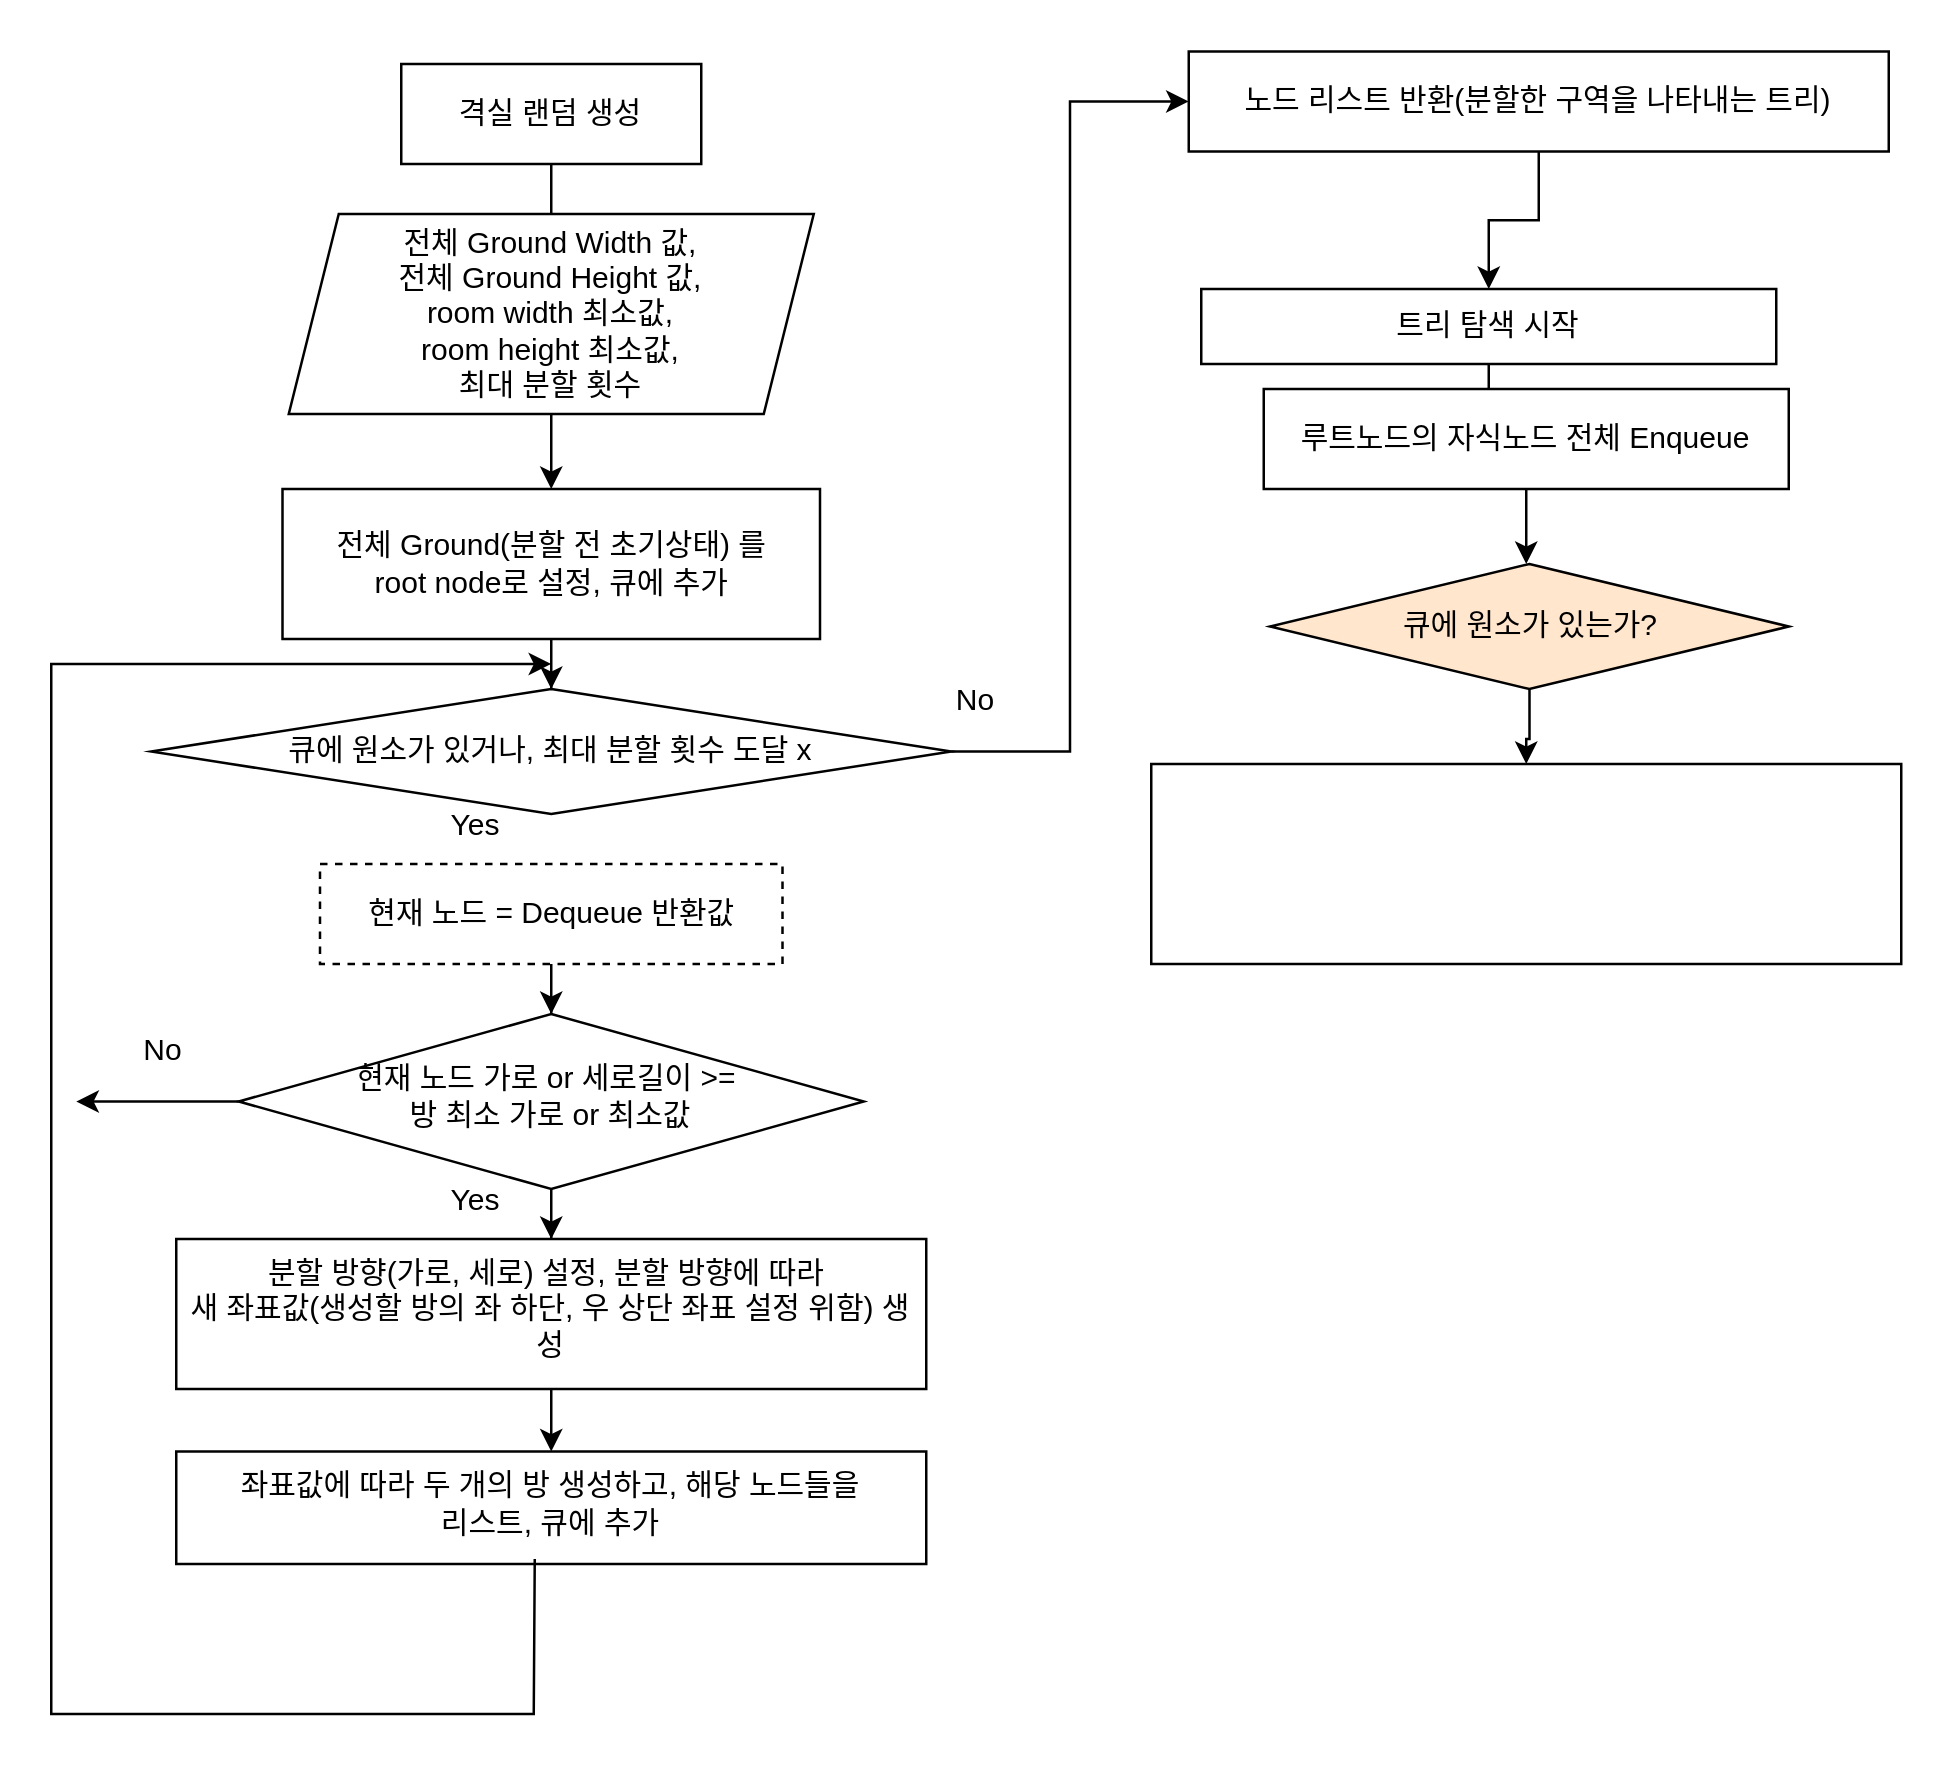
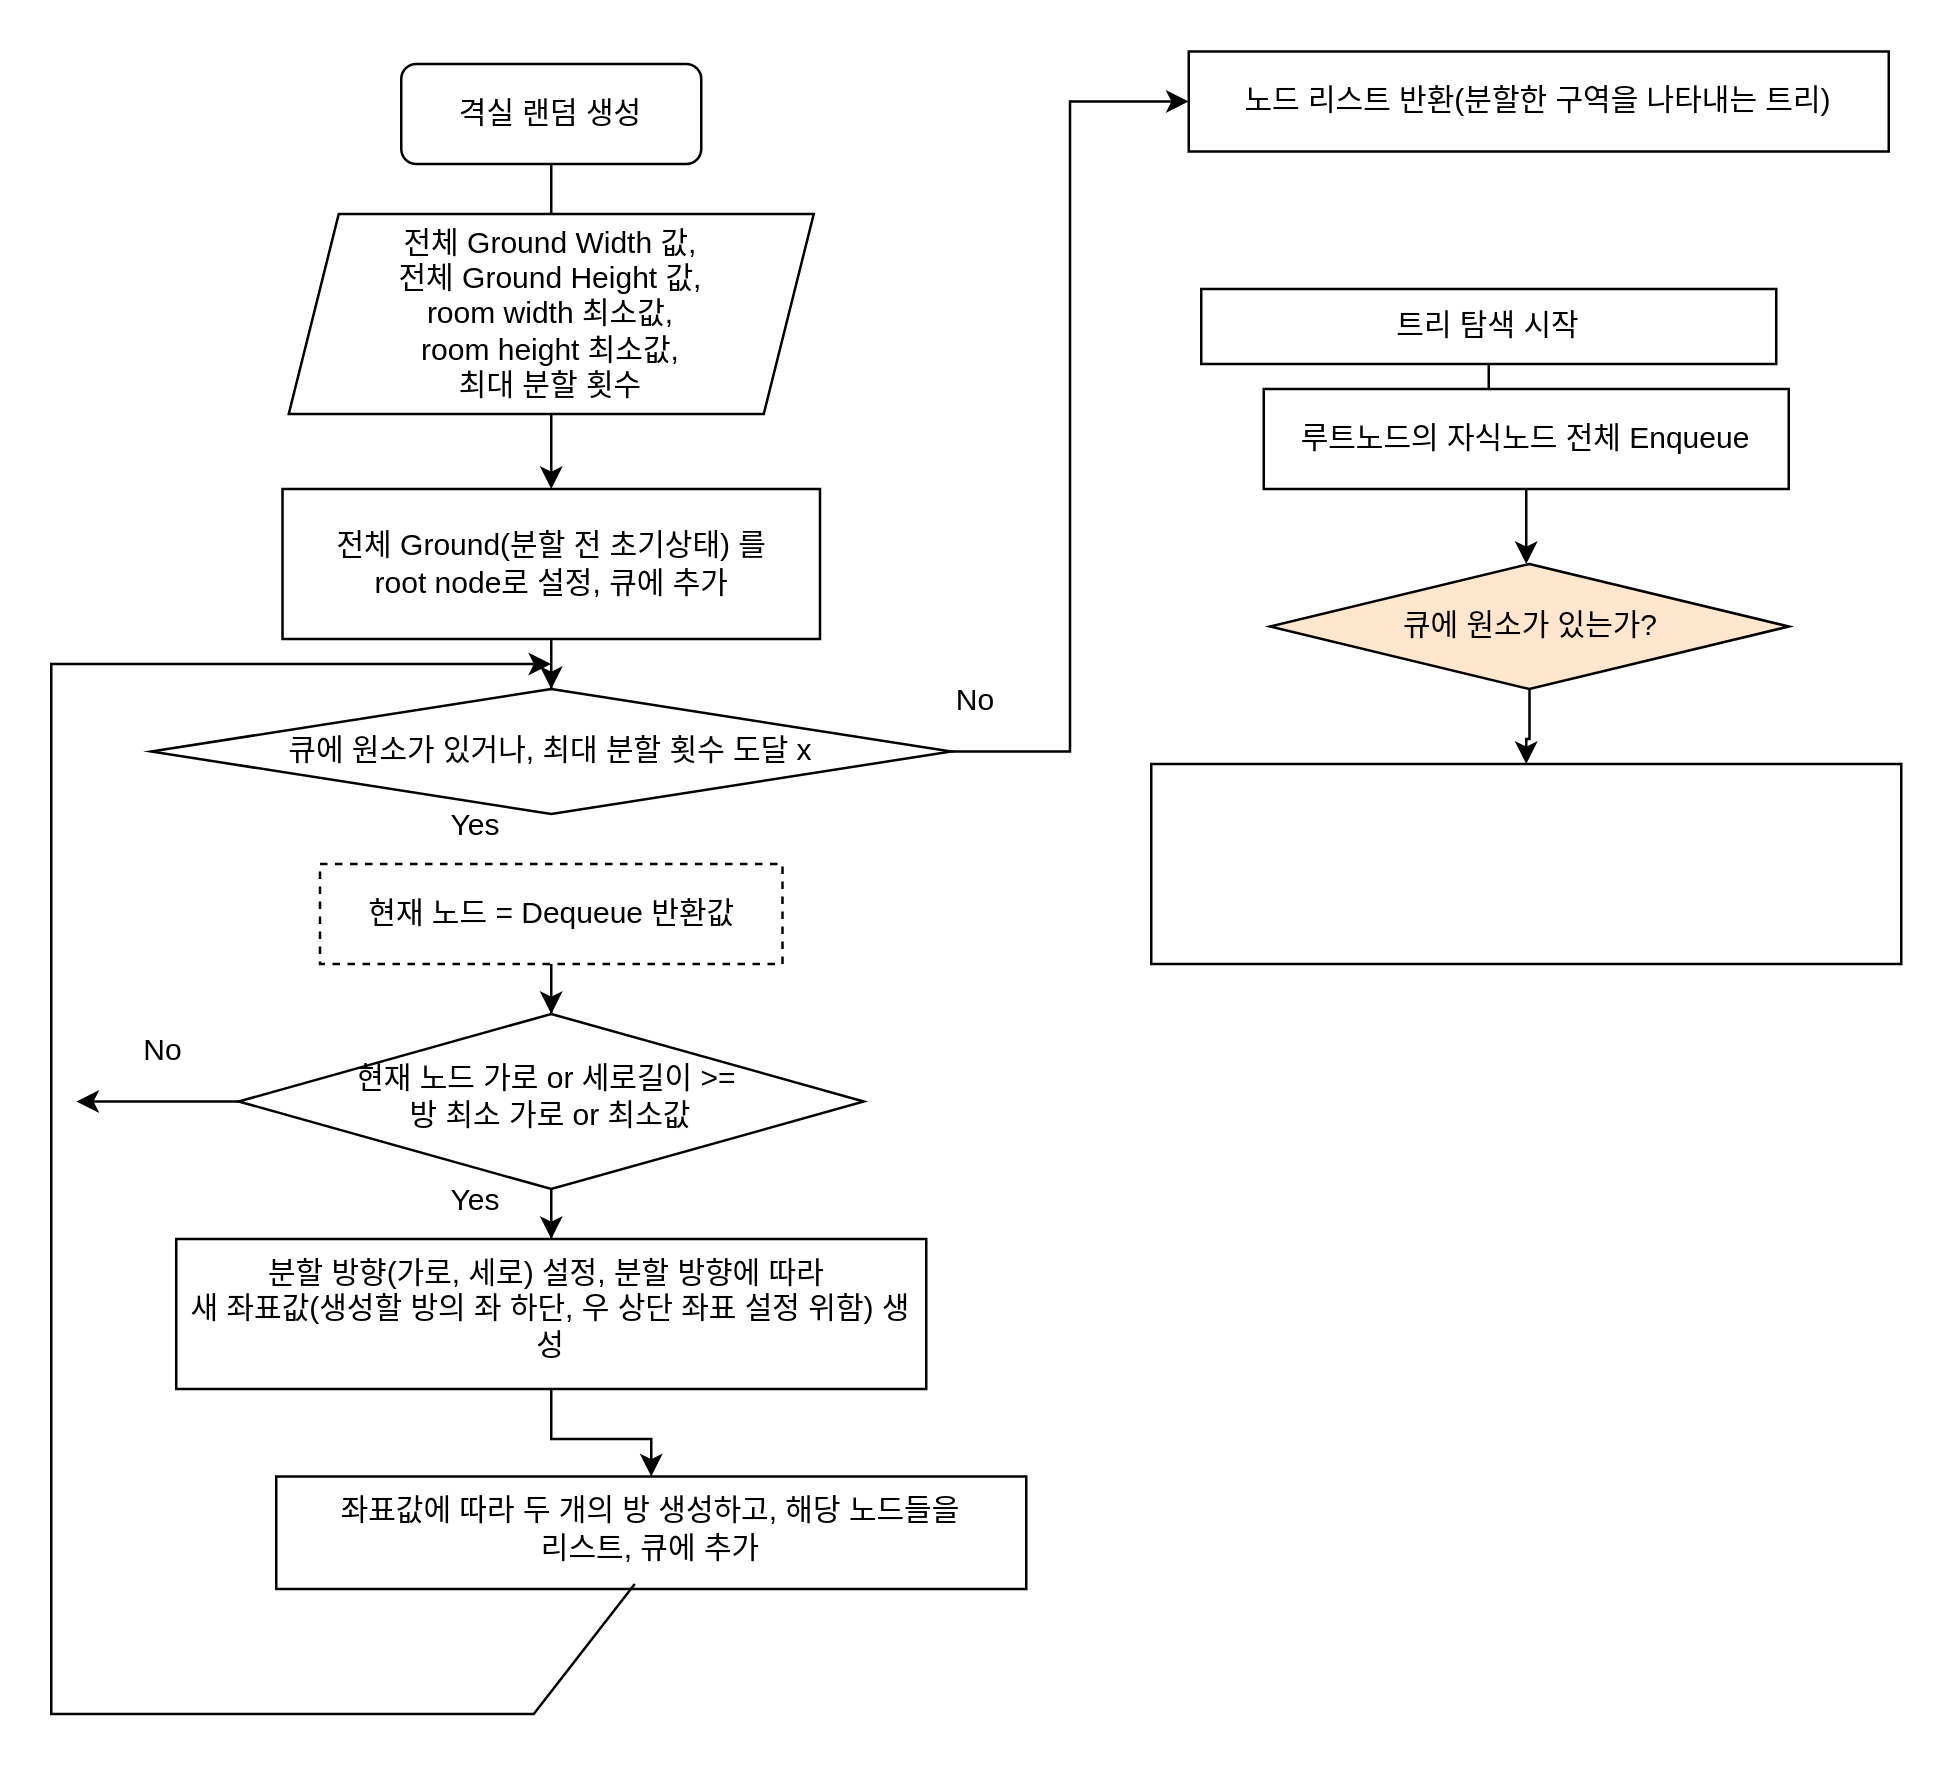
(551, 114) -> (551, 114)
(1522, 220) -> none
(551, 1508) -> (651, 1533)
